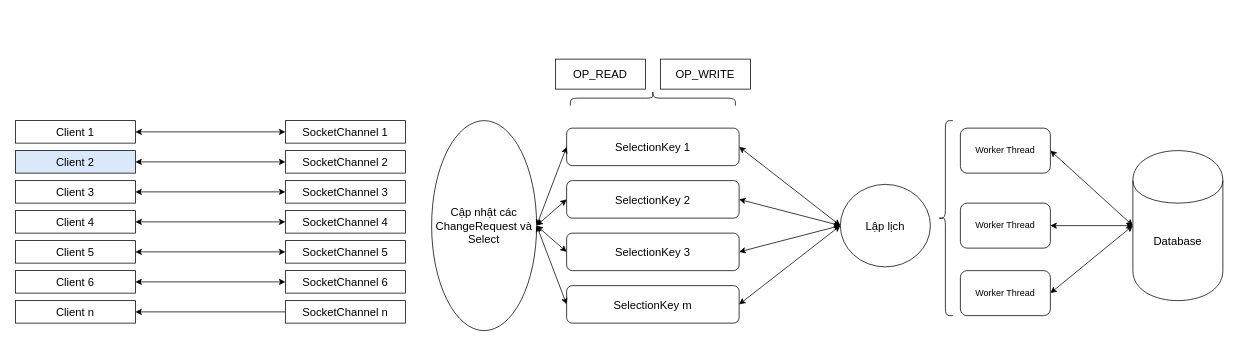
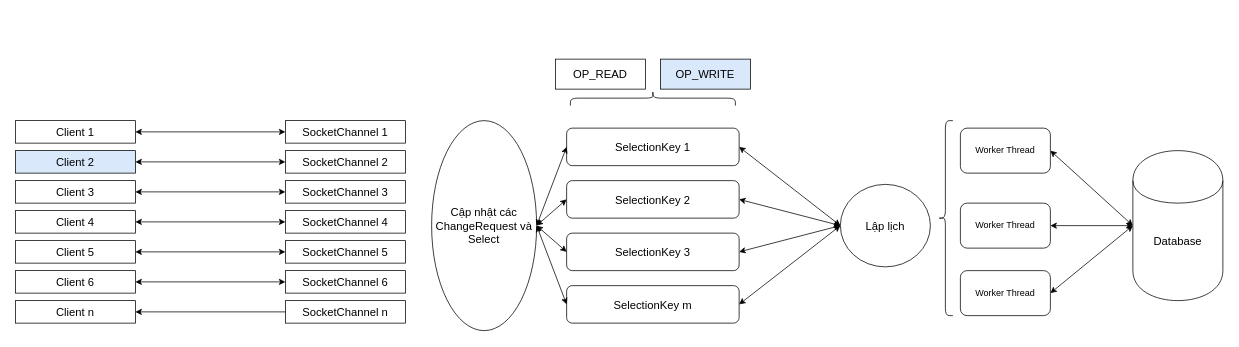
(705, 74) -> (705, 74)
